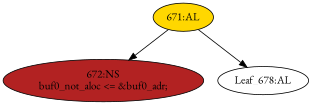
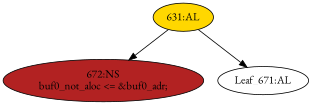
(183, 17) -> (183, 17)
(263, 81) -> (263, 81)
